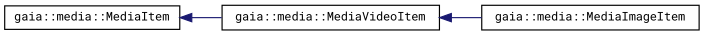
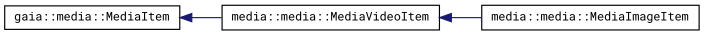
(331, 18) -> (331, 18)
(590, 18) -> (590, 18)
